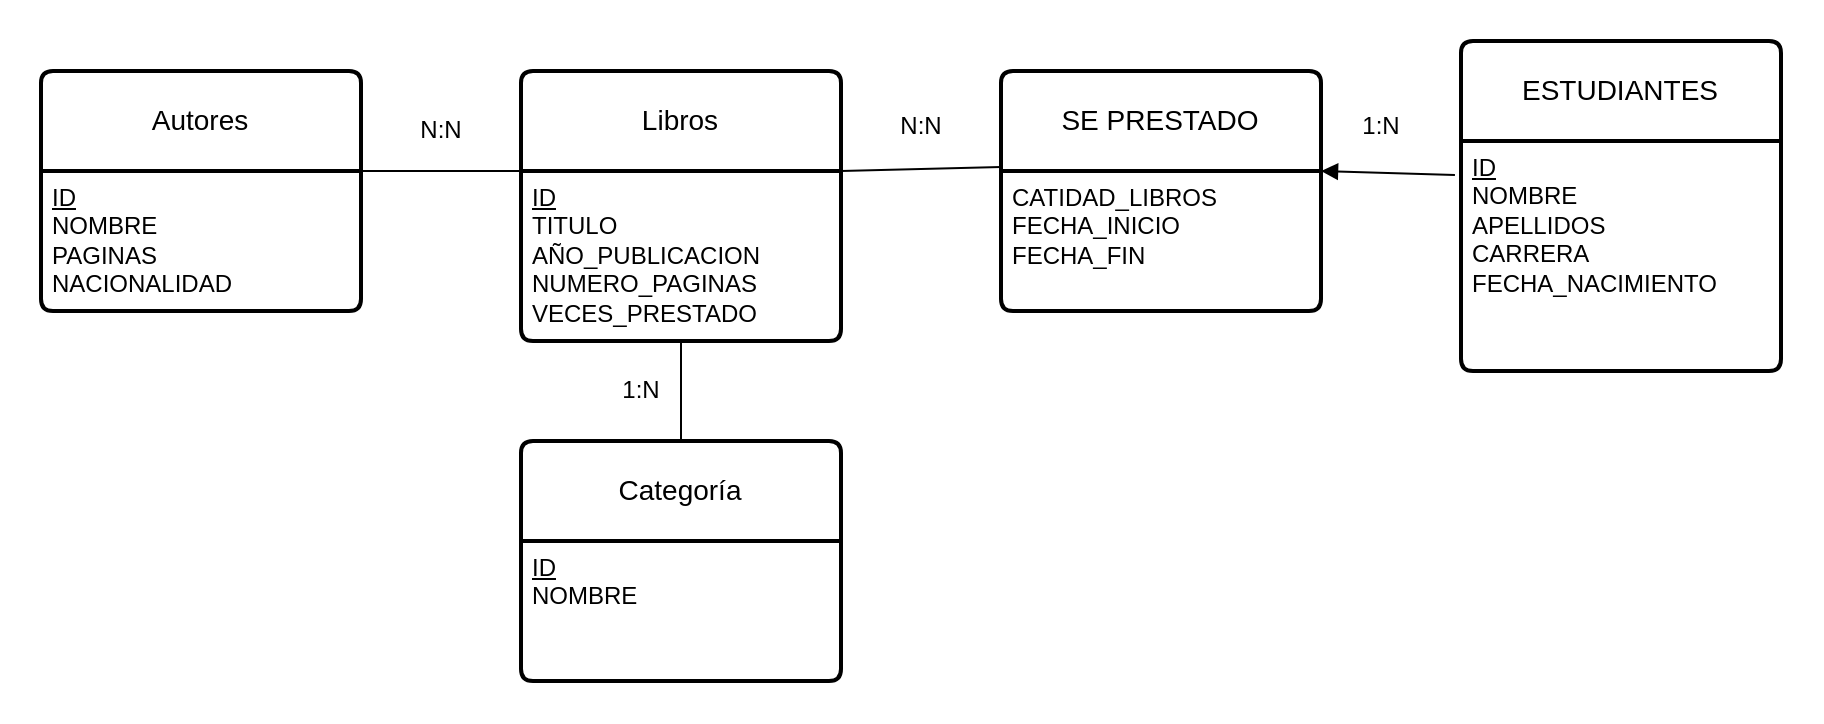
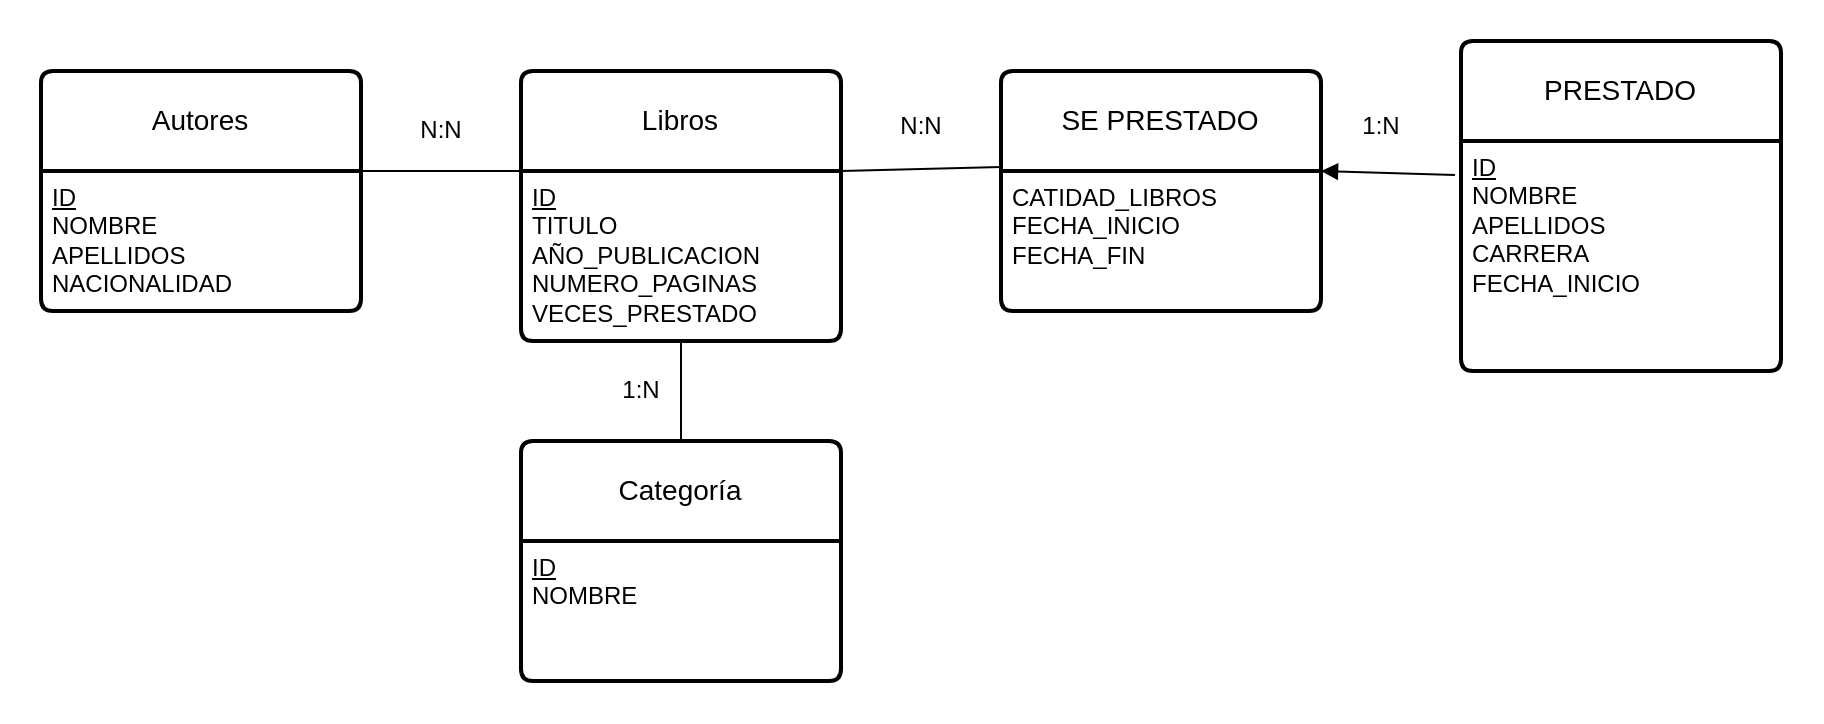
(1621, 91) -> (1621, 91)
(1581, 227) -> (1554, 227)
(134, 243) -> (134, 243)
